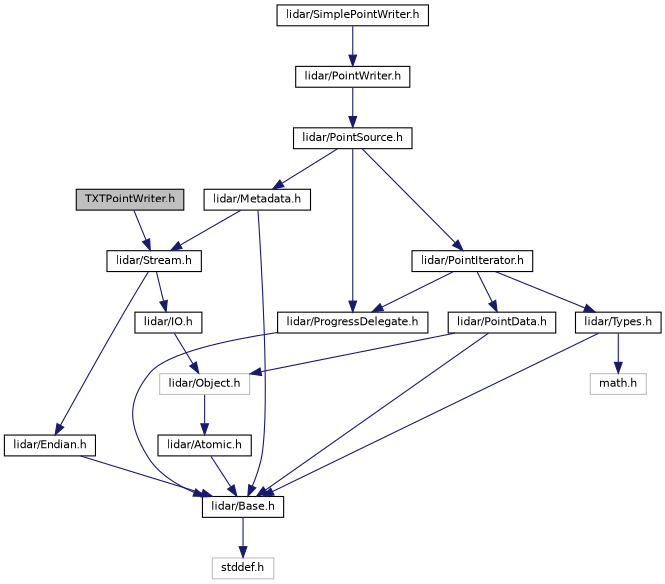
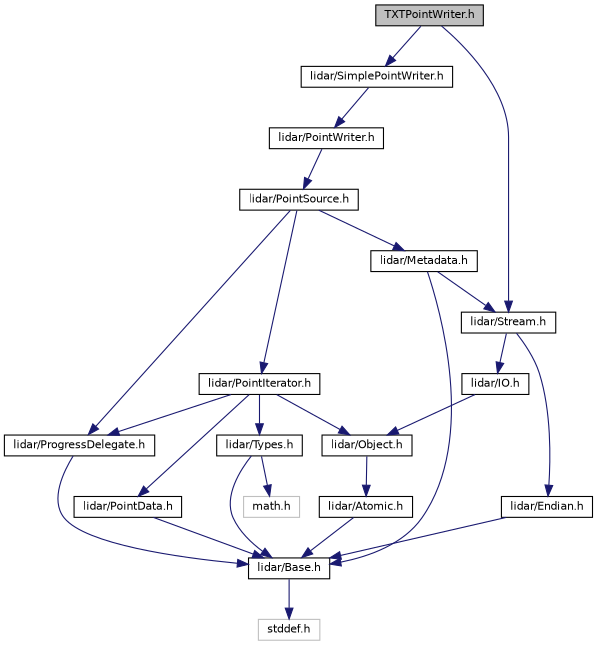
none -> (407, 42)
(358, 352) -> (308, 412)
(205, 384) -> (367, 445)
